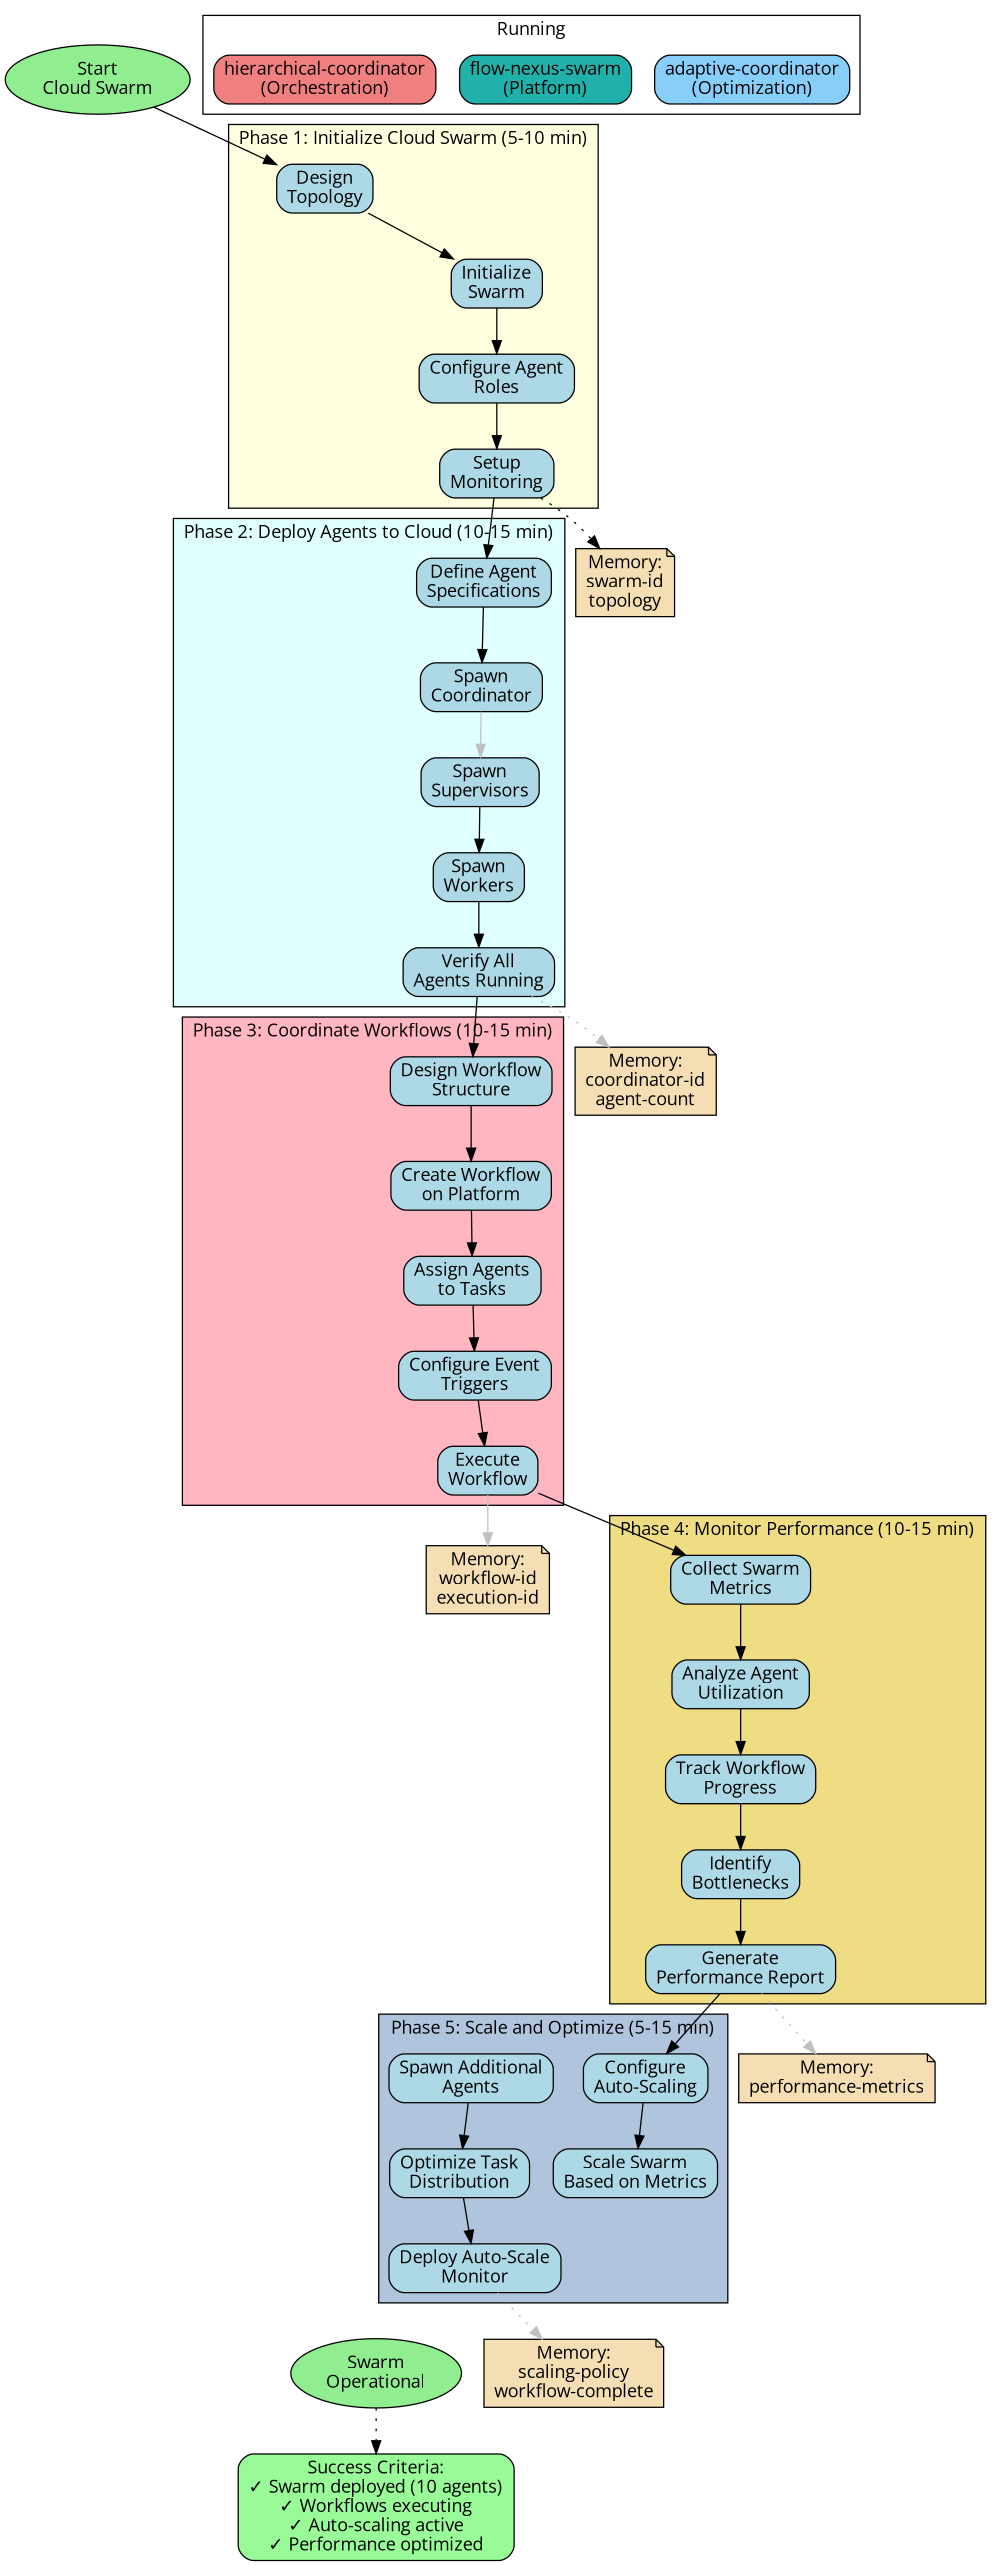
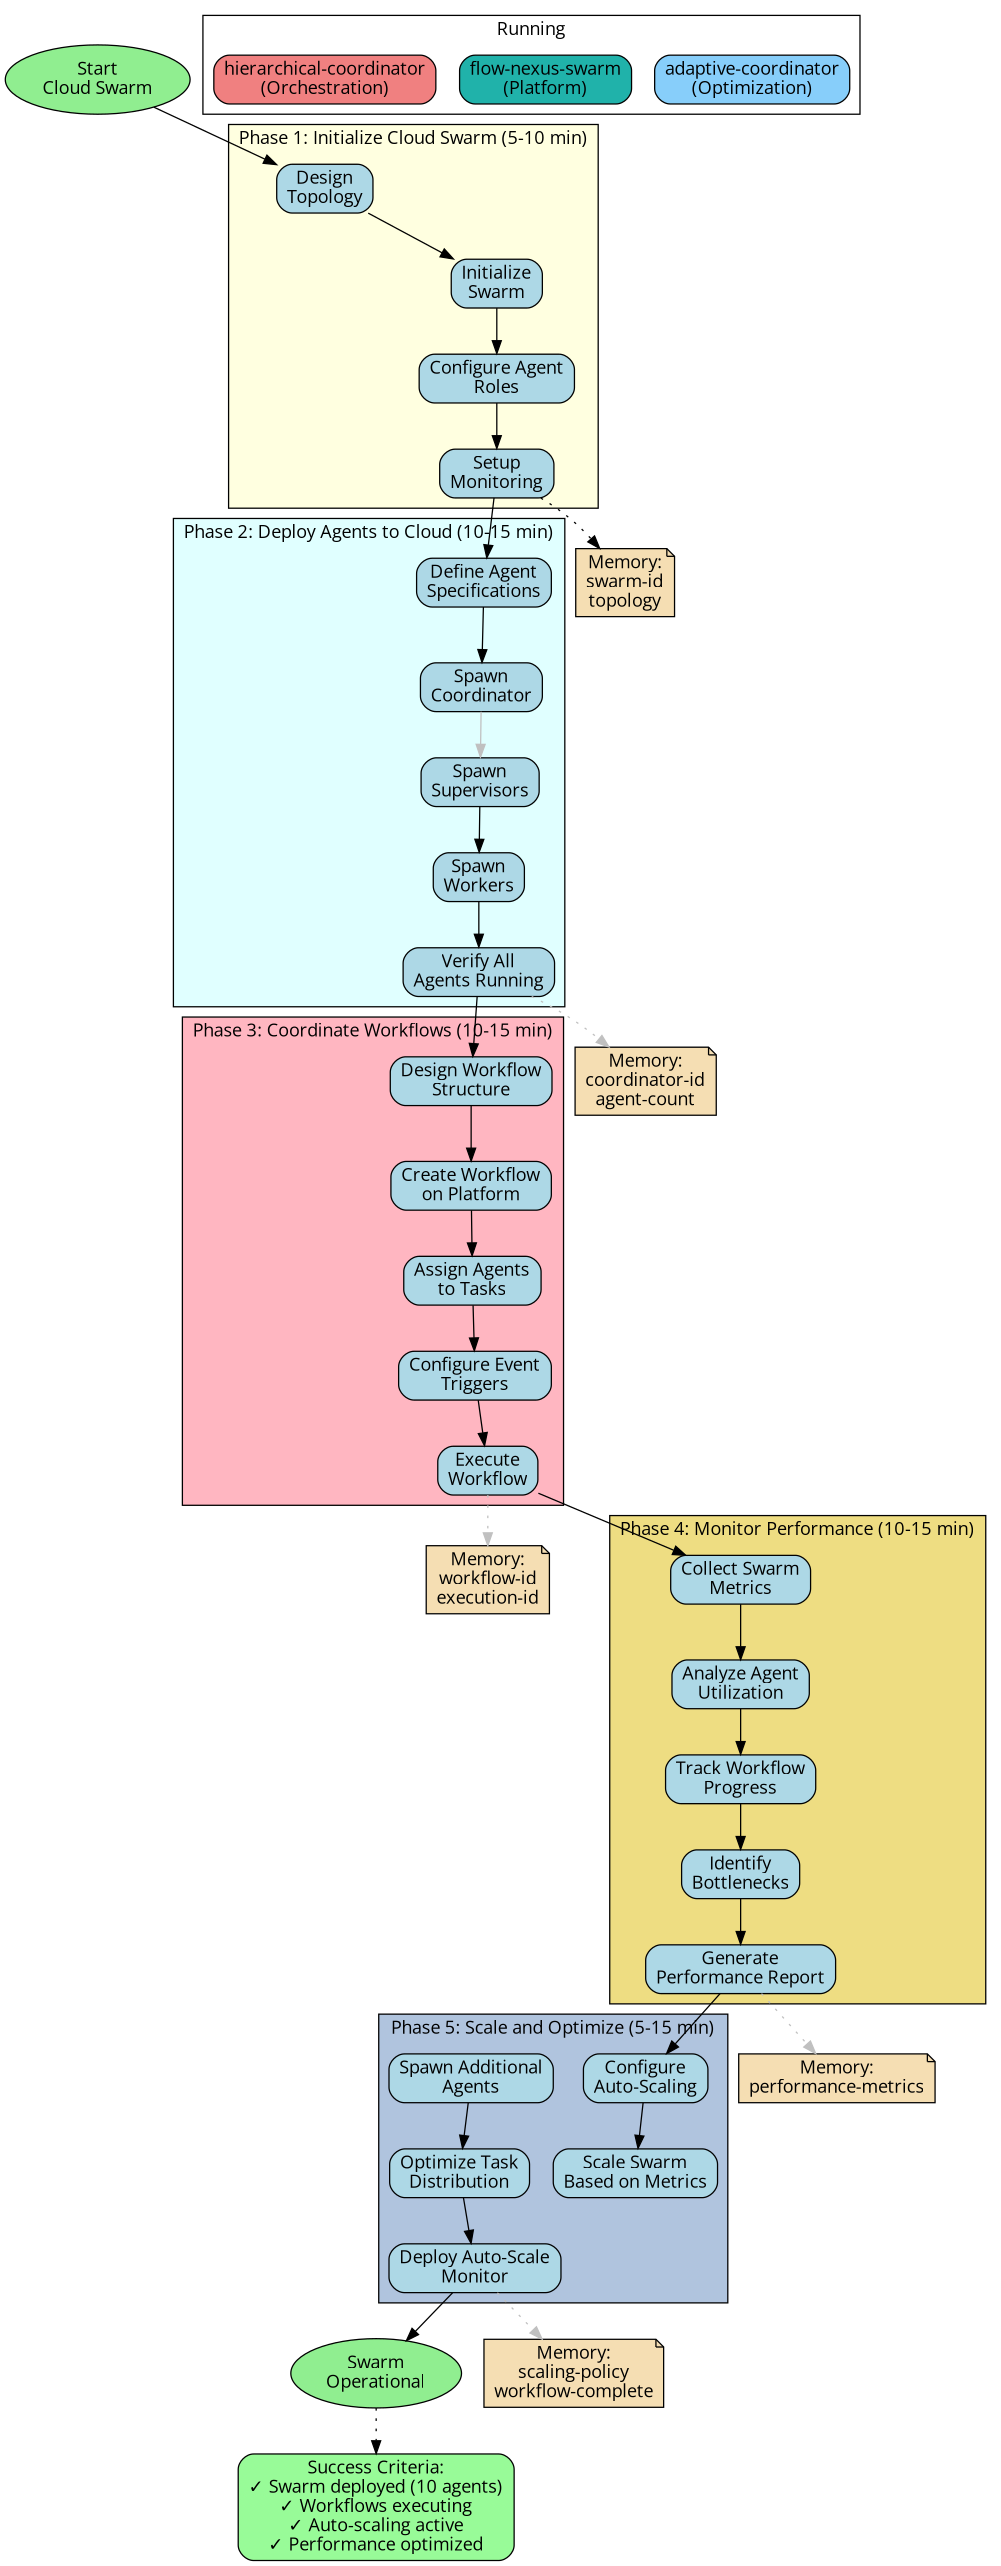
(488, 1514) -> (488, 1514)
none -> (434, 2312)
